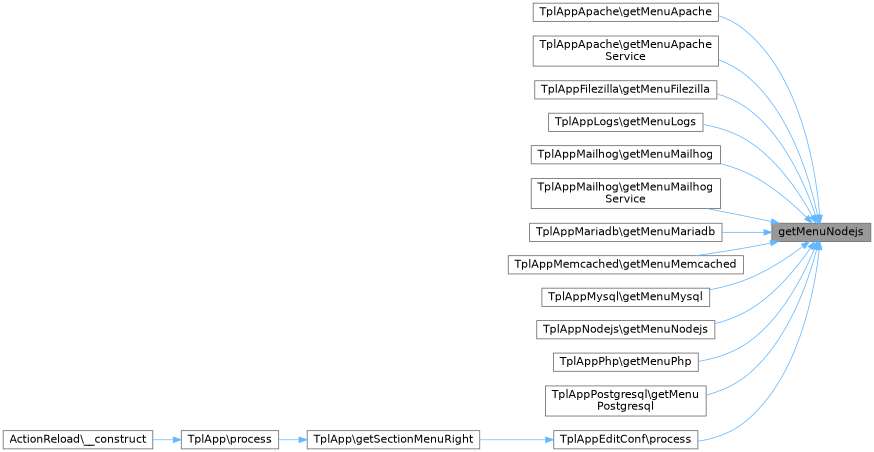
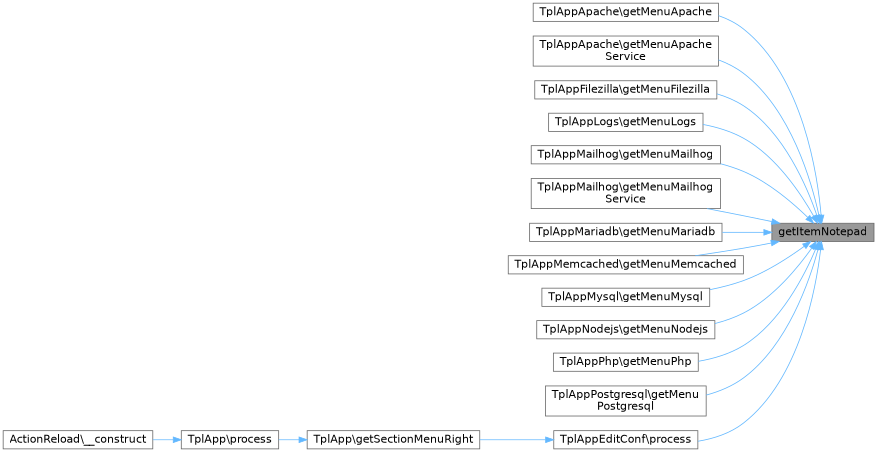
(821, 232) -> (823, 232)
